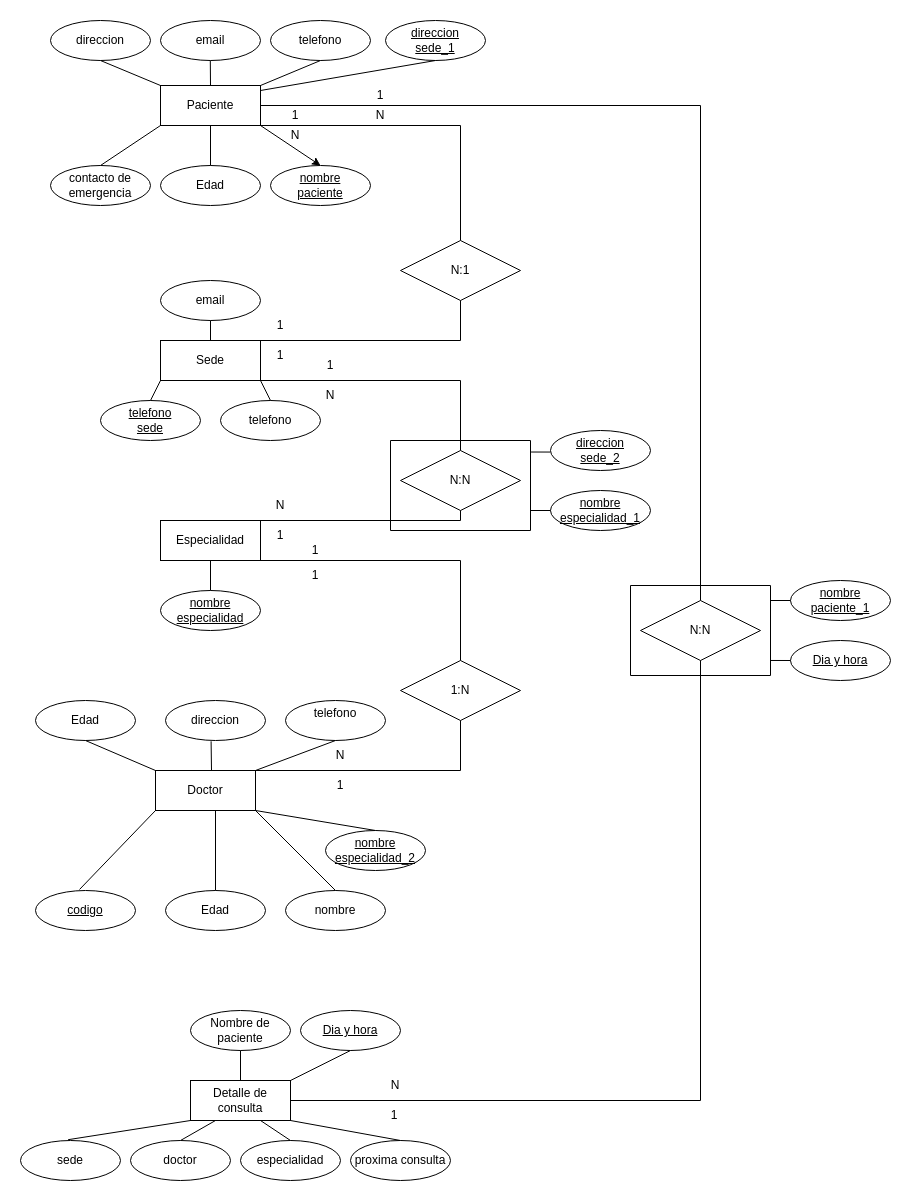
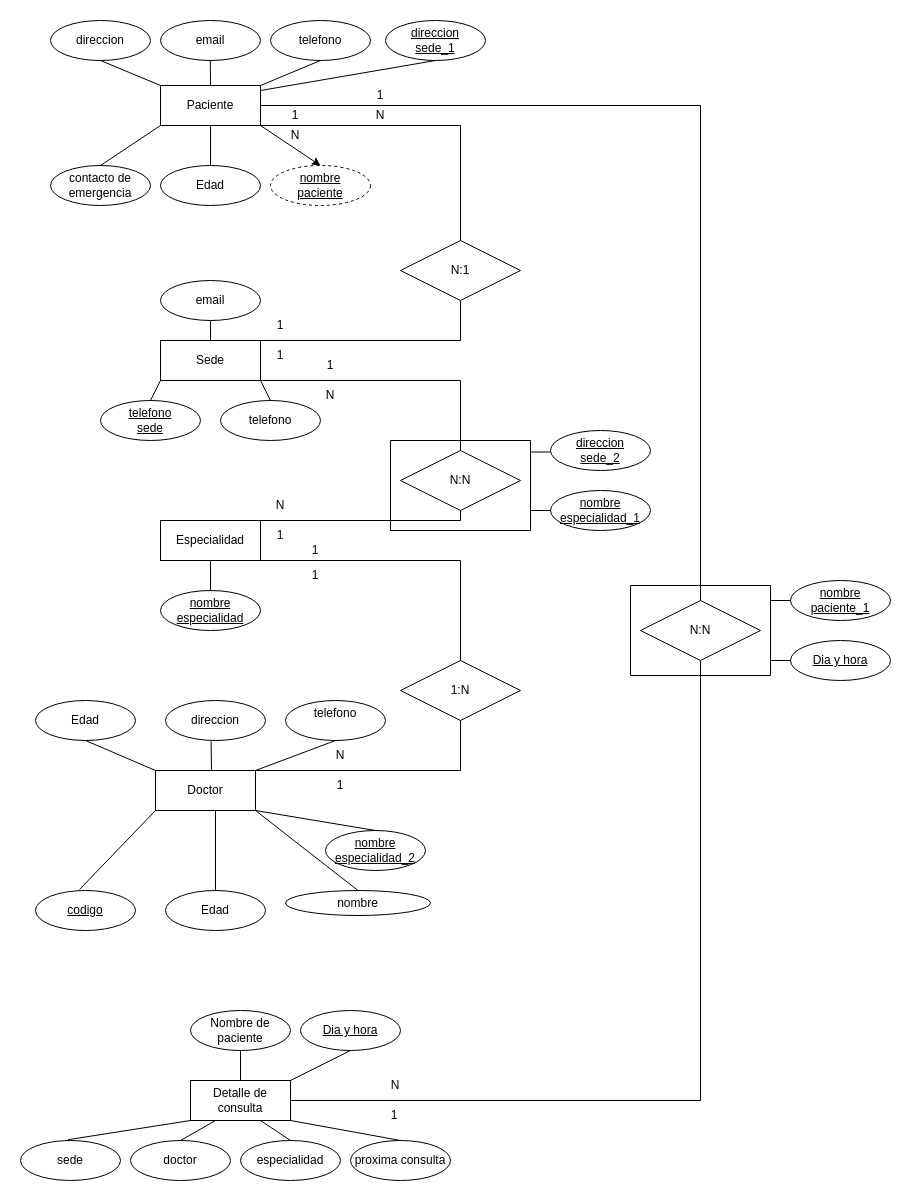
(321, 186) -> (321, 186)
(336, 911) -> (358, 903)
